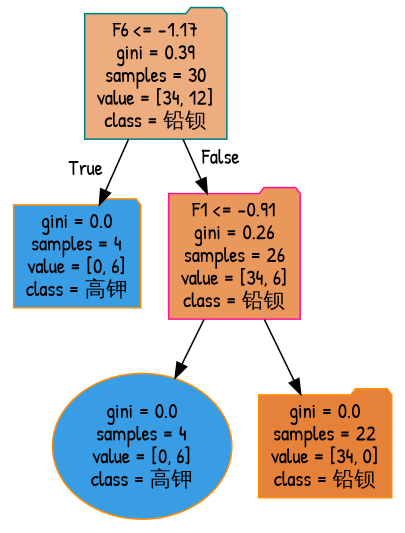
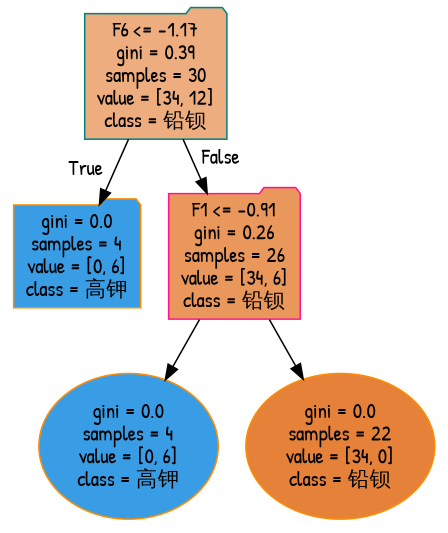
(325, 446) -> (340, 446)
